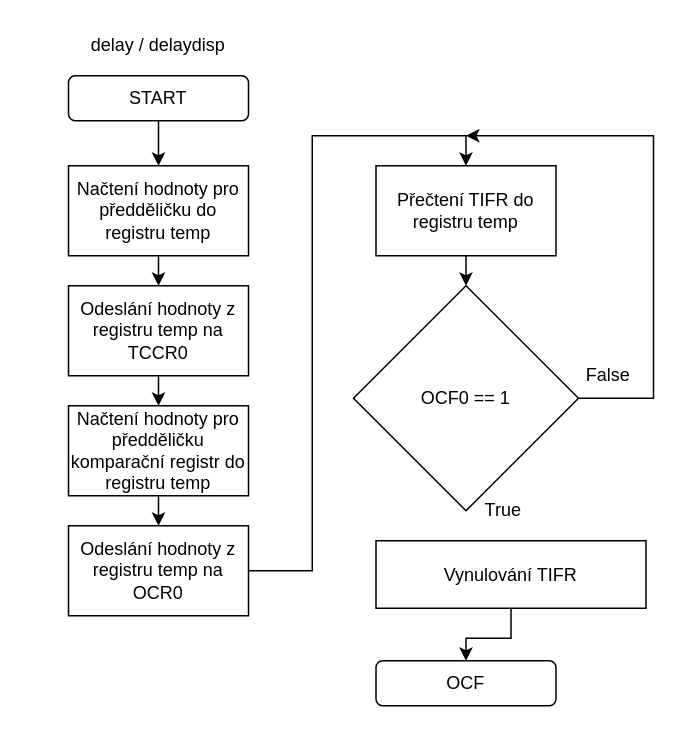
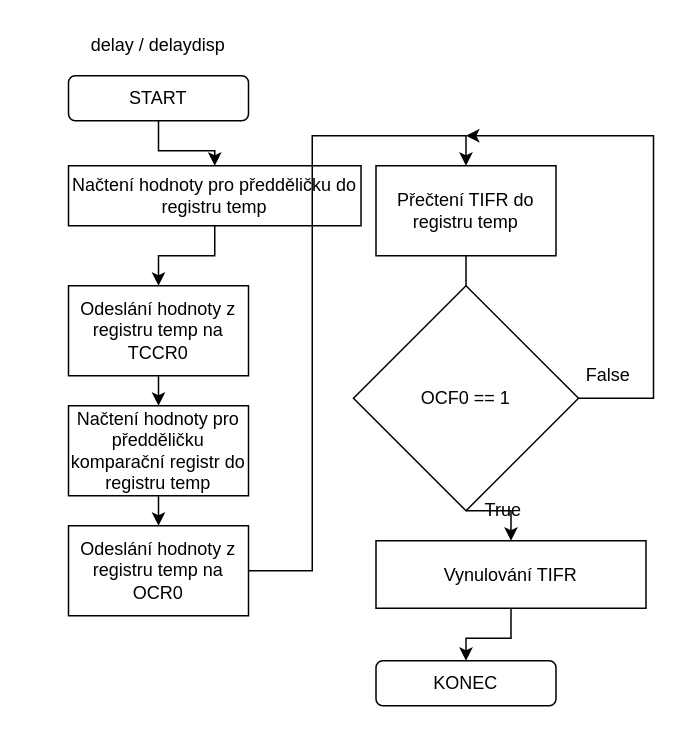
(158, 211) -> (215, 196)
(466, 274) -> (466, 278)
none -> (498, 511)
(466, 683) -> (466, 683)
